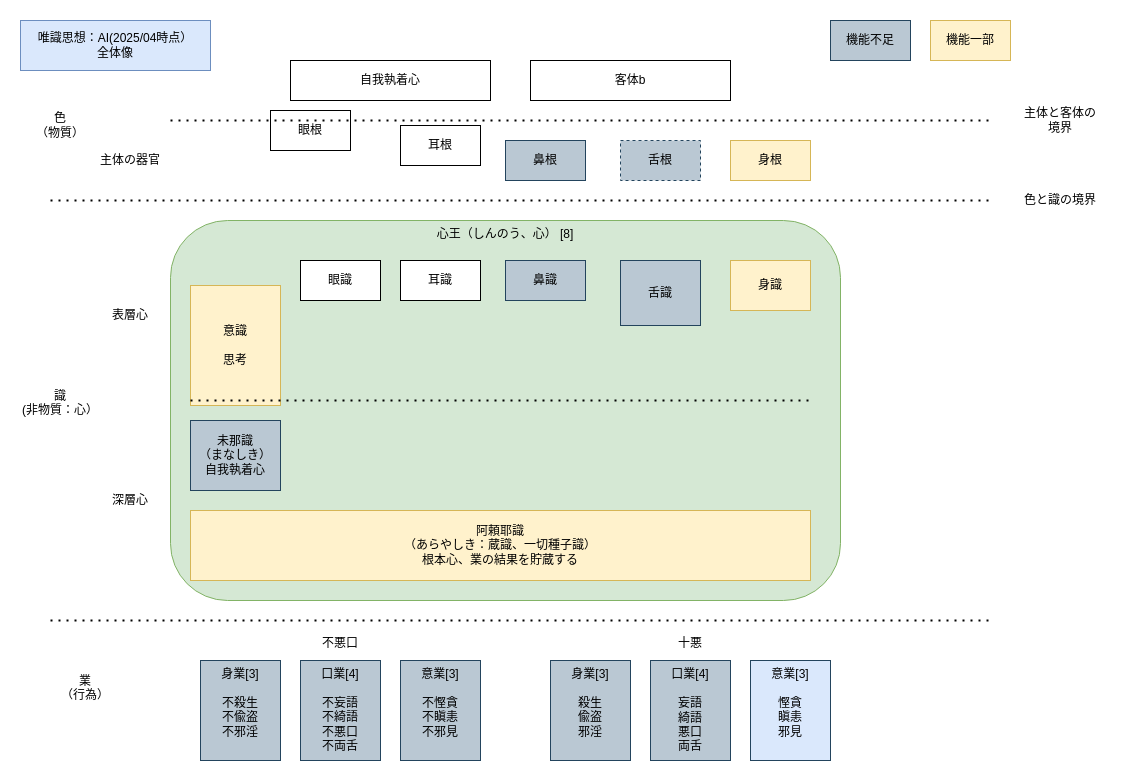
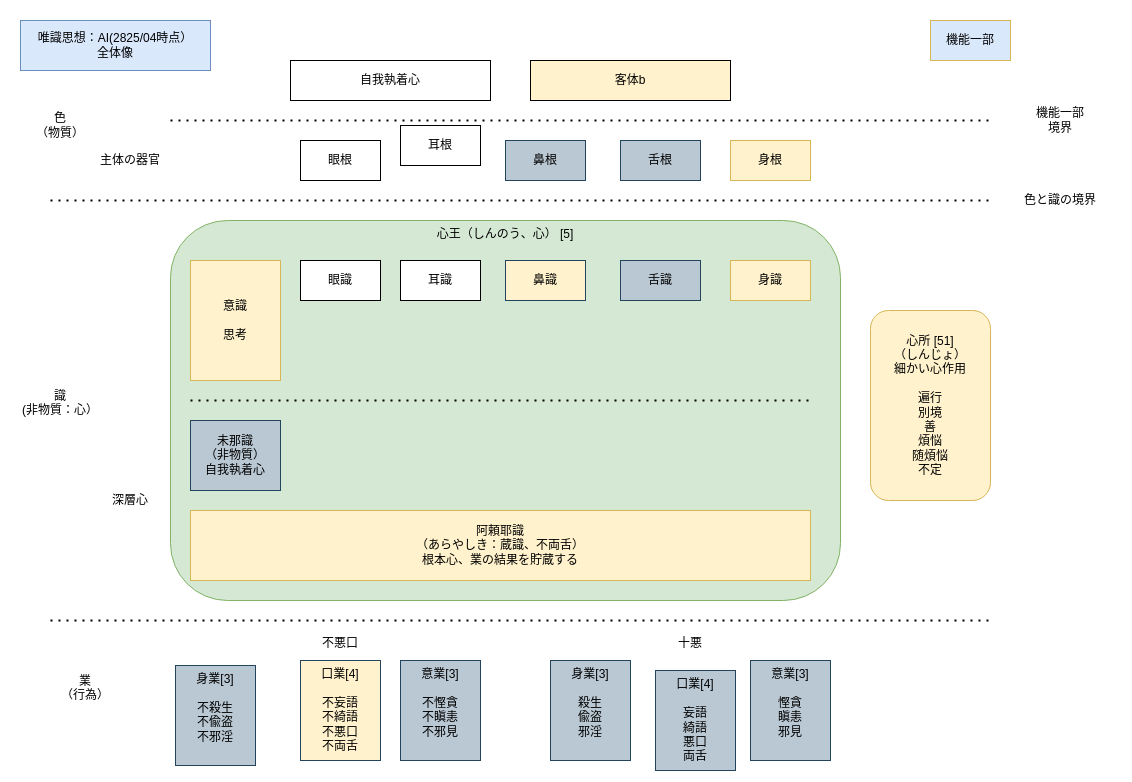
(871, 41) -> none
(971, 41) -> (971, 41)
(116, 46) -> (116, 46)
(631, 81) -> (631, 81)
(1061, 121) -> (1061, 121)
(311, 131) -> (341, 161)
(661, 161) -> (661, 161)
(506, 235) -> (506, 235)
(546, 281) -> (546, 281)
(771, 286) -> (771, 281)
(661, 293) -> (661, 281)
(131, 316) -> none
(236, 346) -> (236, 321)
none -> (931, 406)
(236, 456) -> (236, 456)
(501, 546) -> (501, 546)
(241, 711) -> (216, 716)
(341, 711) -> (341, 711)
(691, 711) -> (696, 721)
(791, 711) -> (791, 711)
